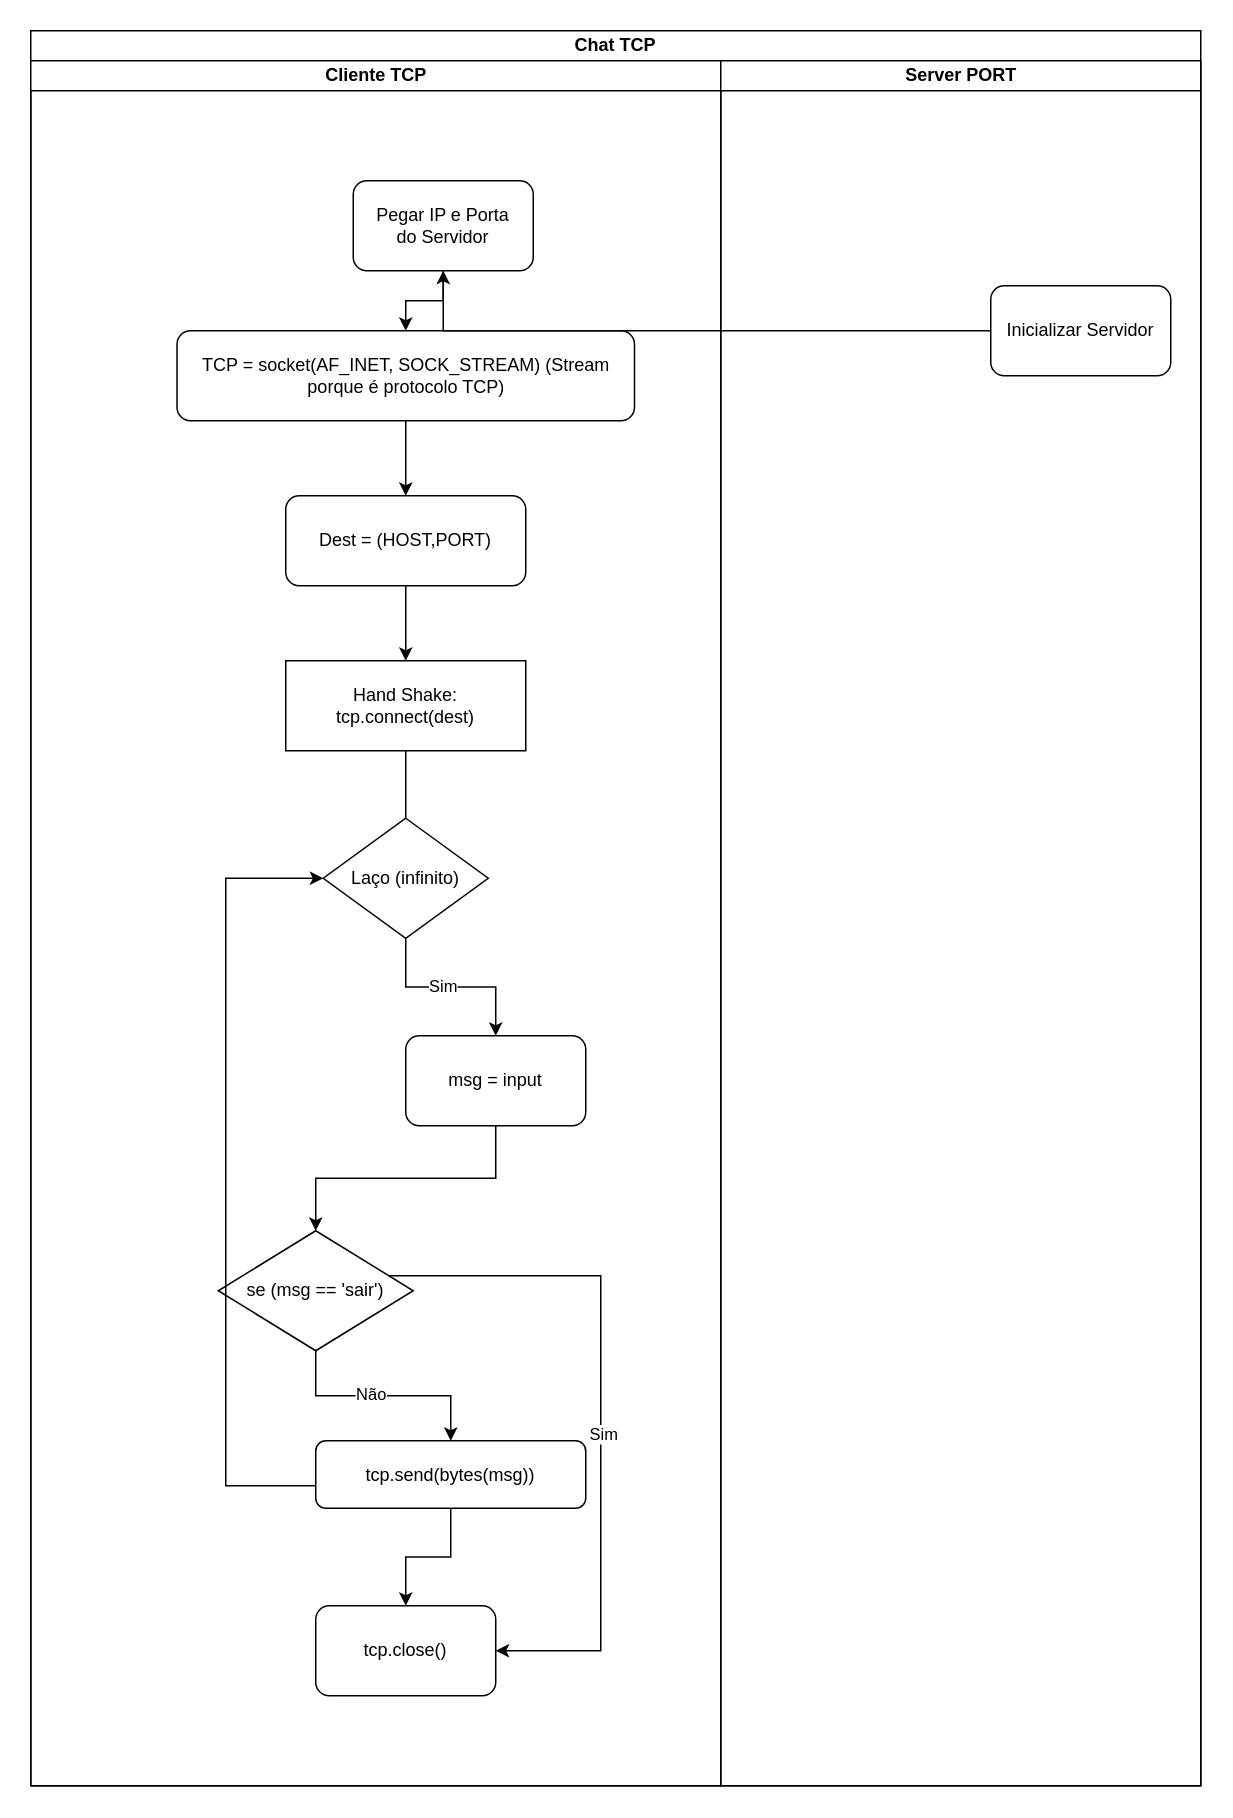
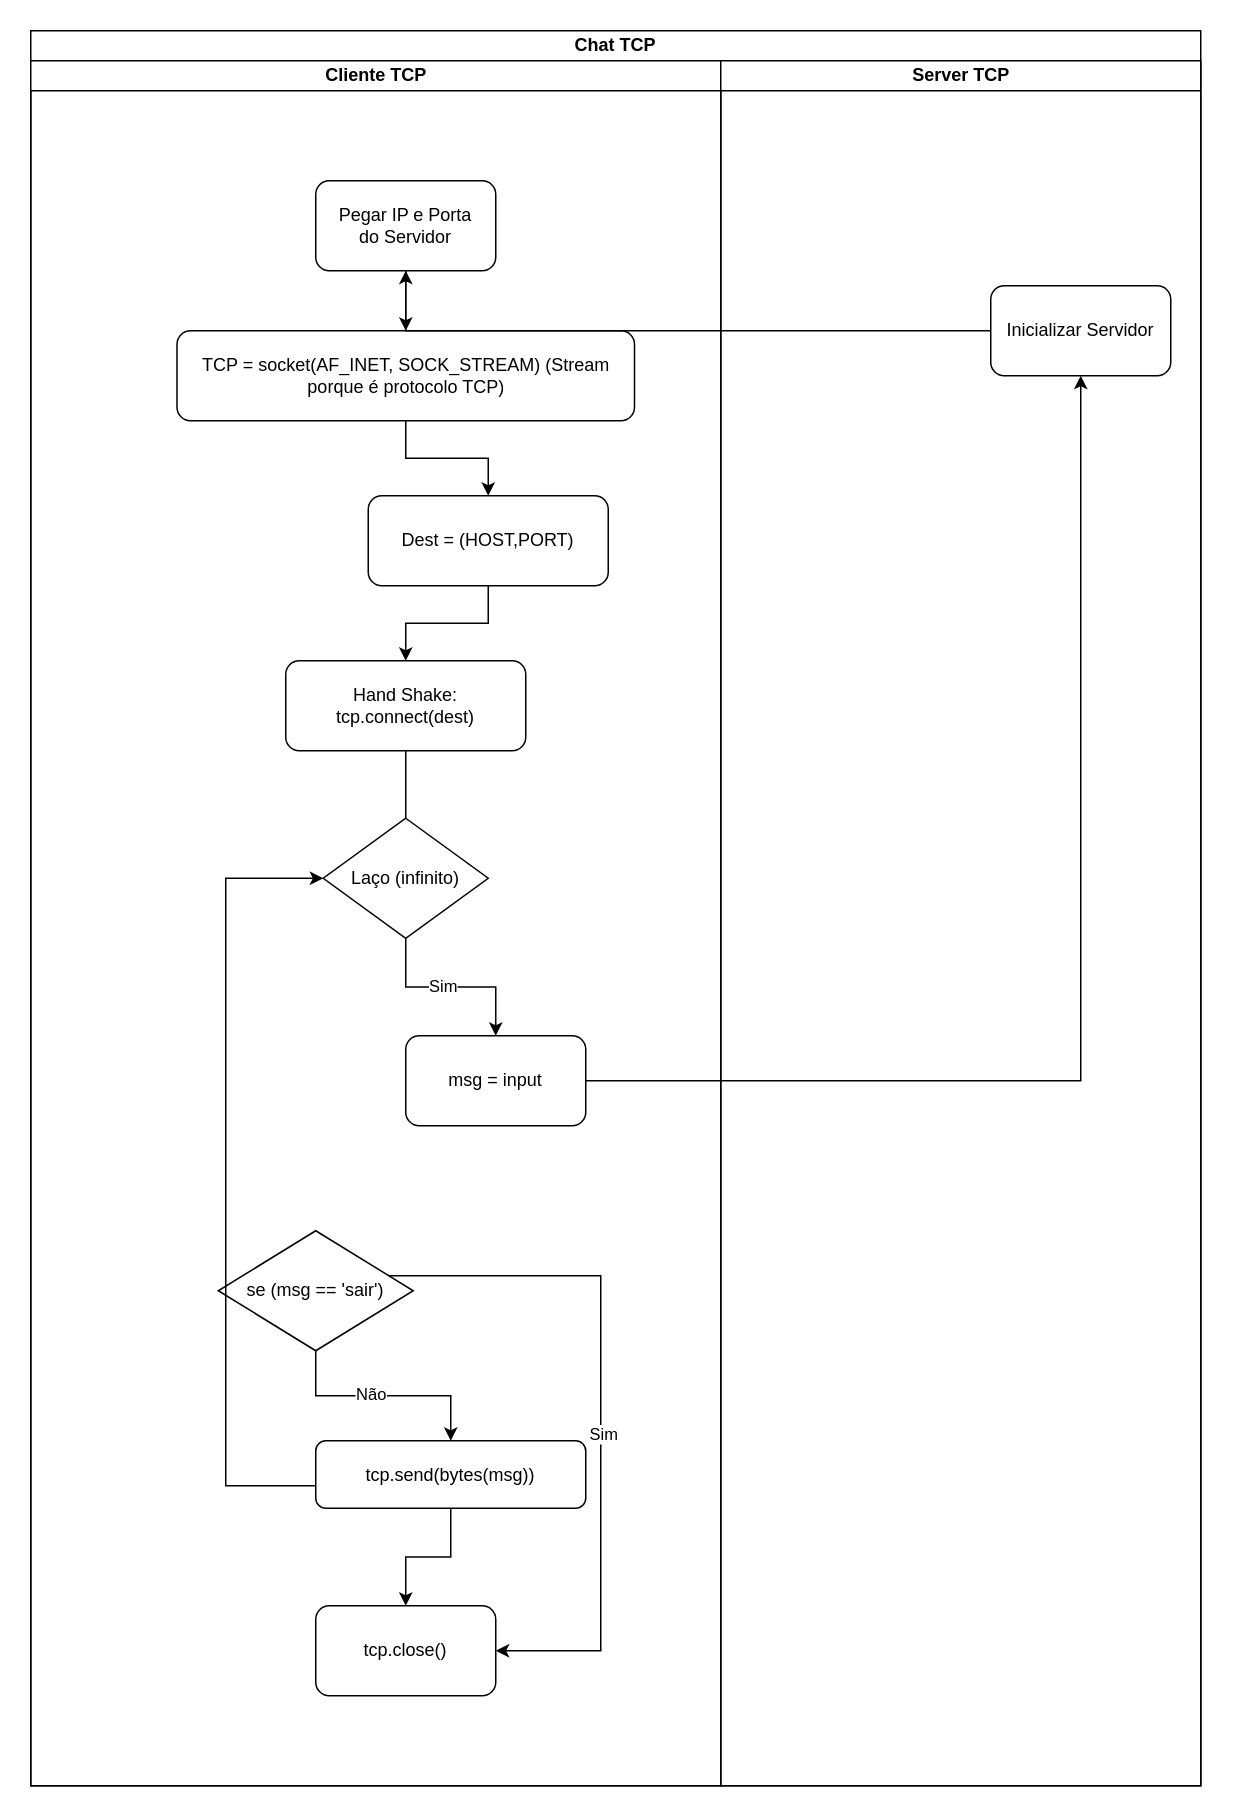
(962, 76) -> (962, 76)
(443, 226) -> (406, 226)
(406, 541) -> (488, 541)
(406, 706) -> (406, 706)
(411, 1178) -> (1081, 981)
